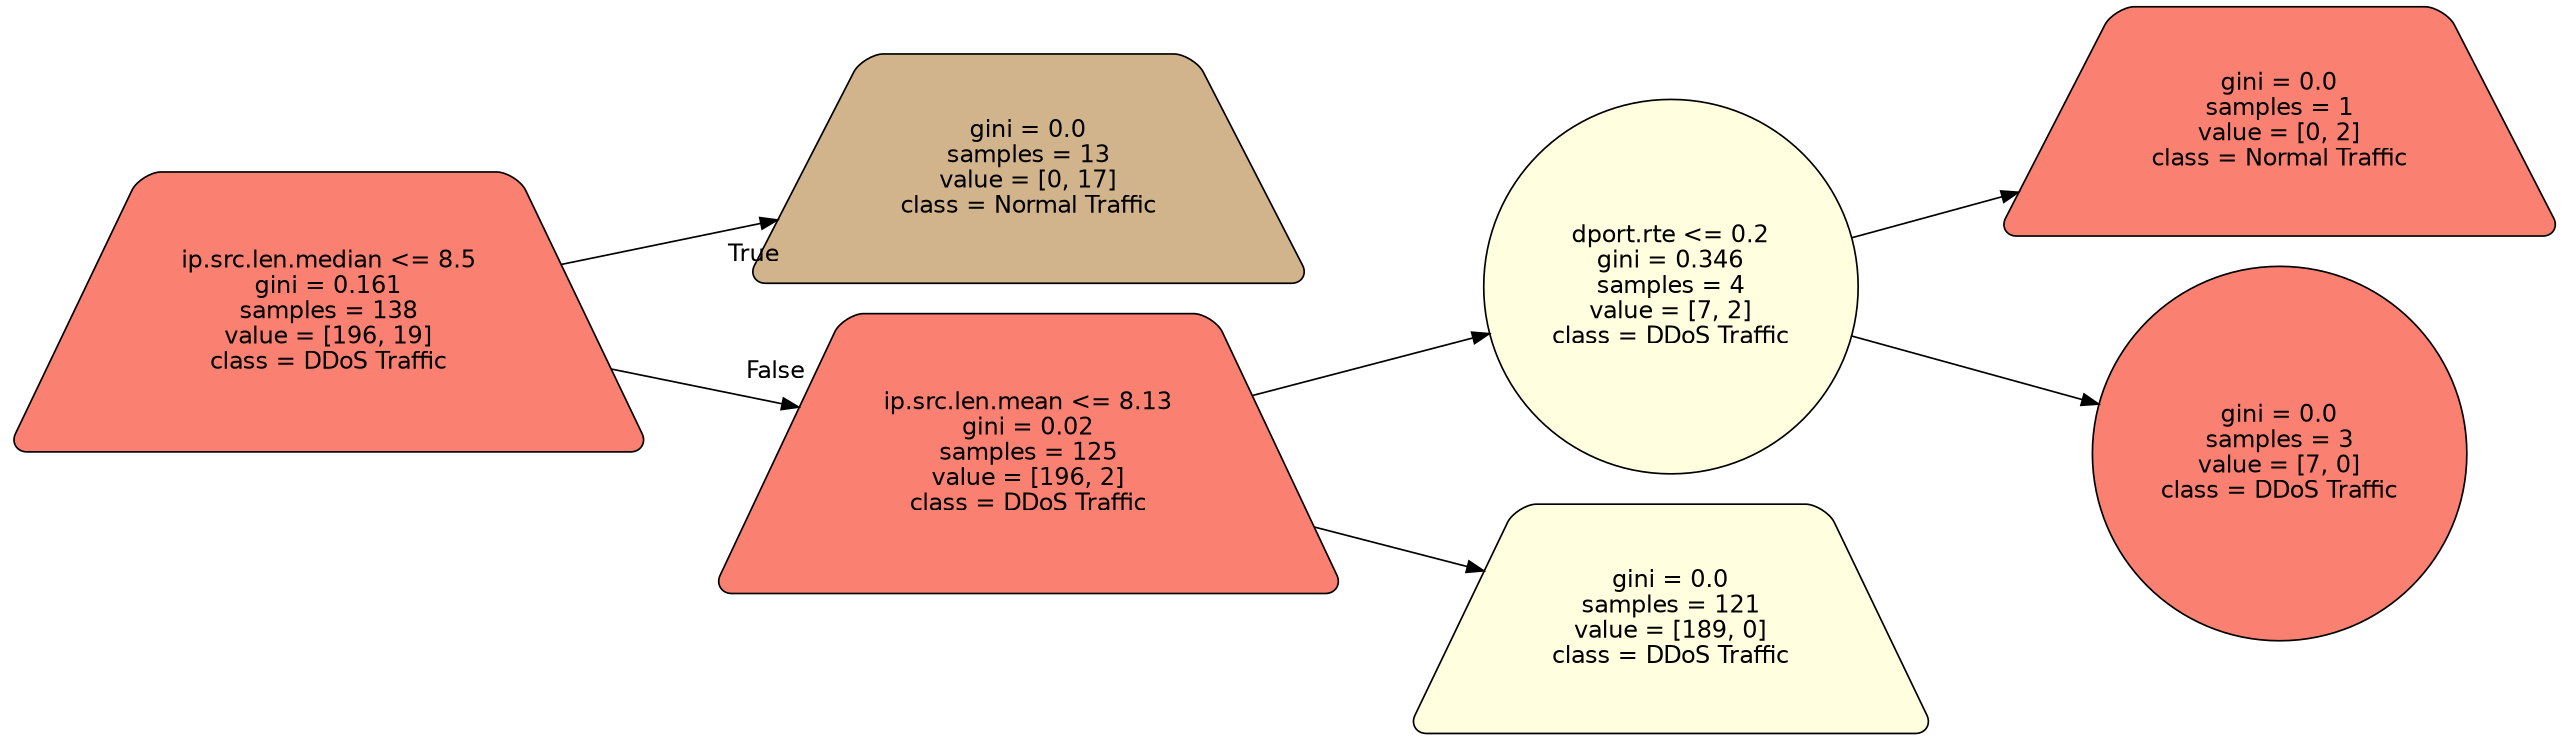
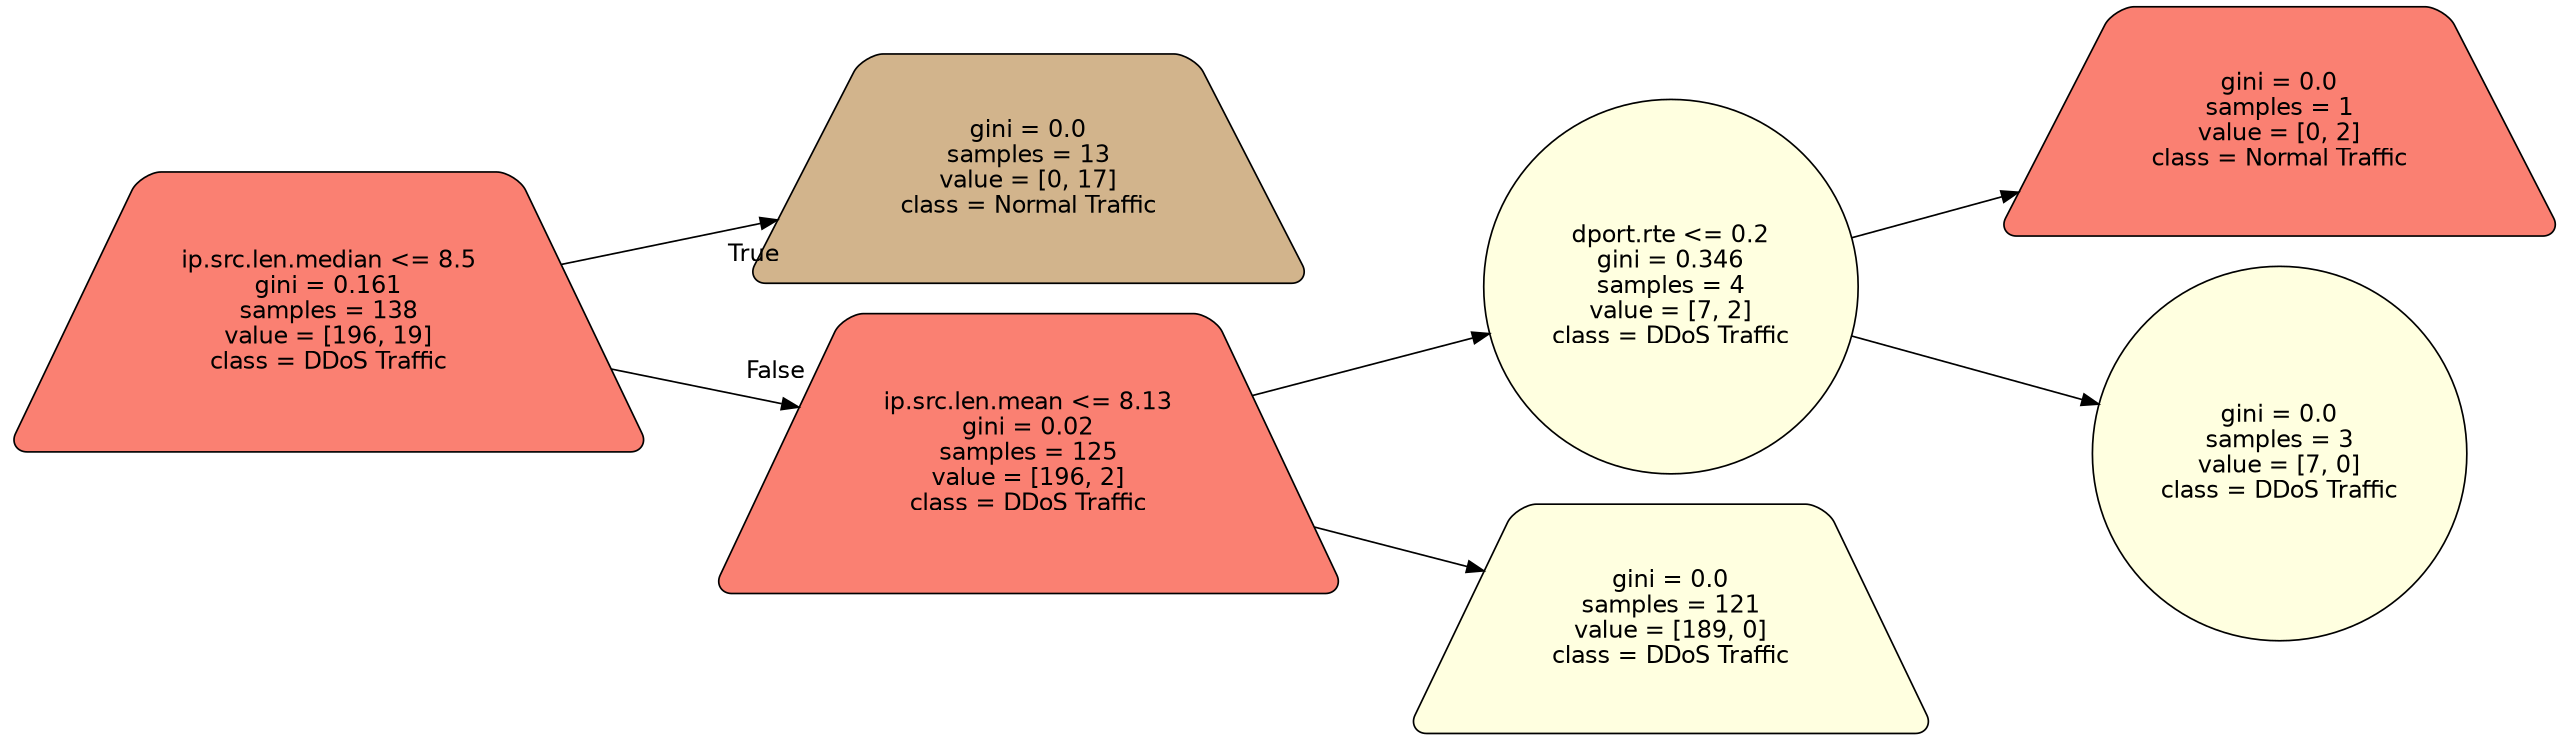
(2280, 454) -> (2280, 454)
